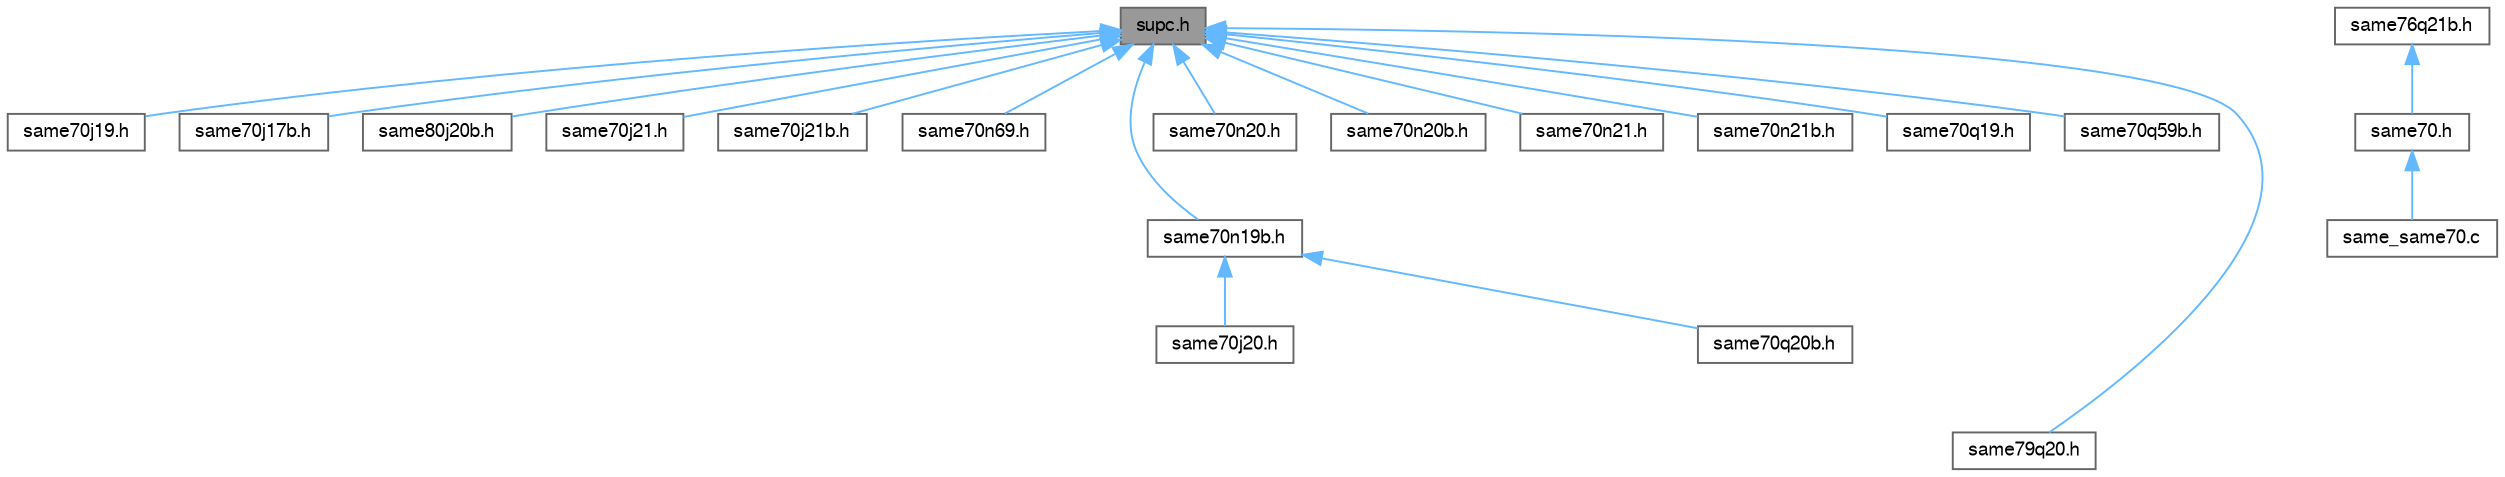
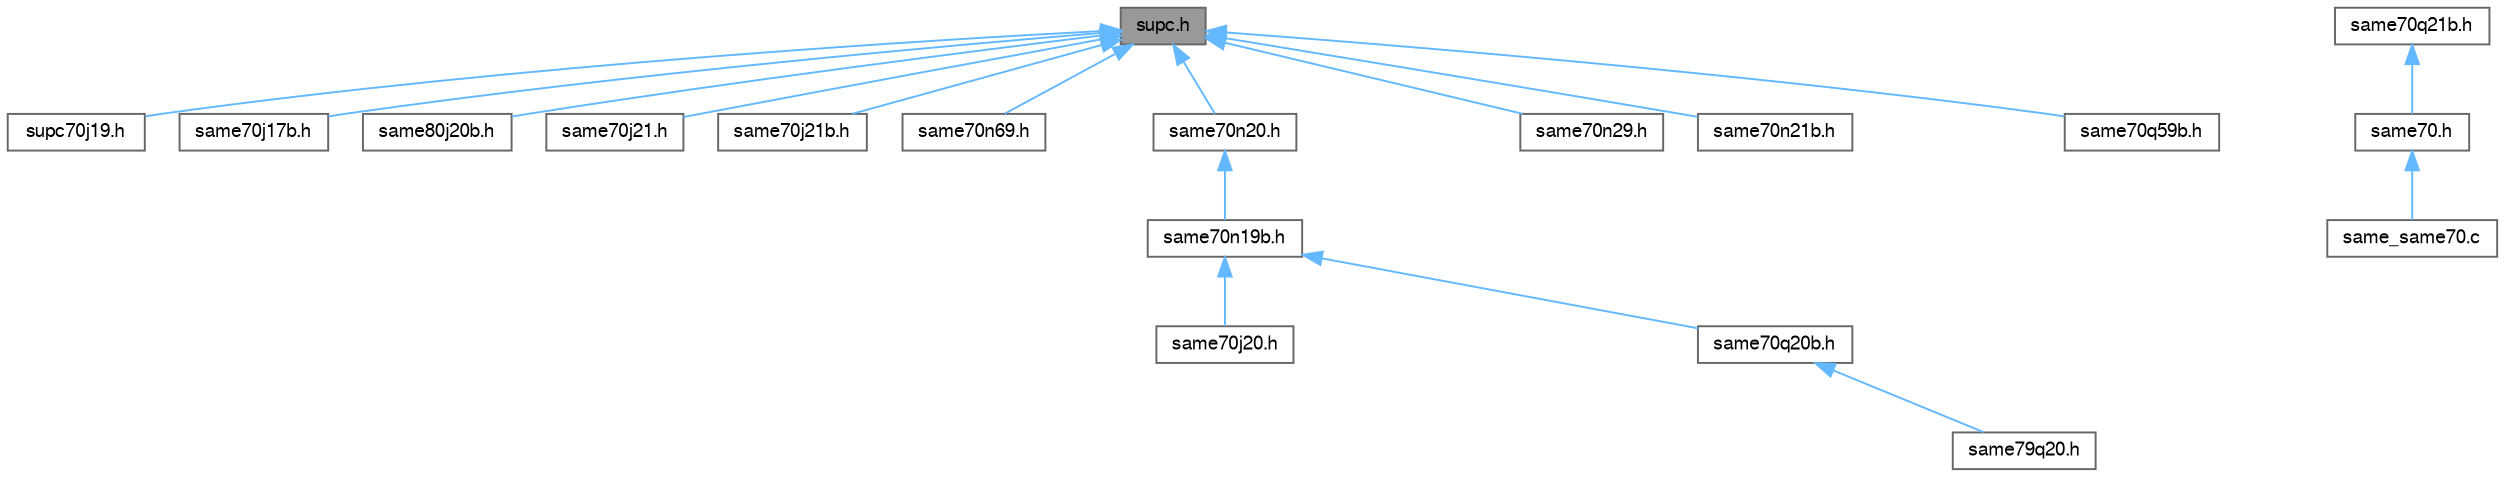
(2412, 26) -> (2412, 26)
(1941, 54) -> (1908, 401)
(76, 132) -> (76, 132)
(1408, 132) -> none
(1592, 132) -> (1592, 132)
(1959, 132) -> none
(1137, 152) -> (1225, 195)
